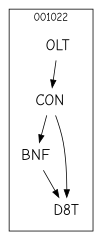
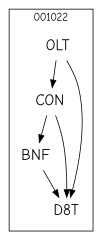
none -> (82, 124)
